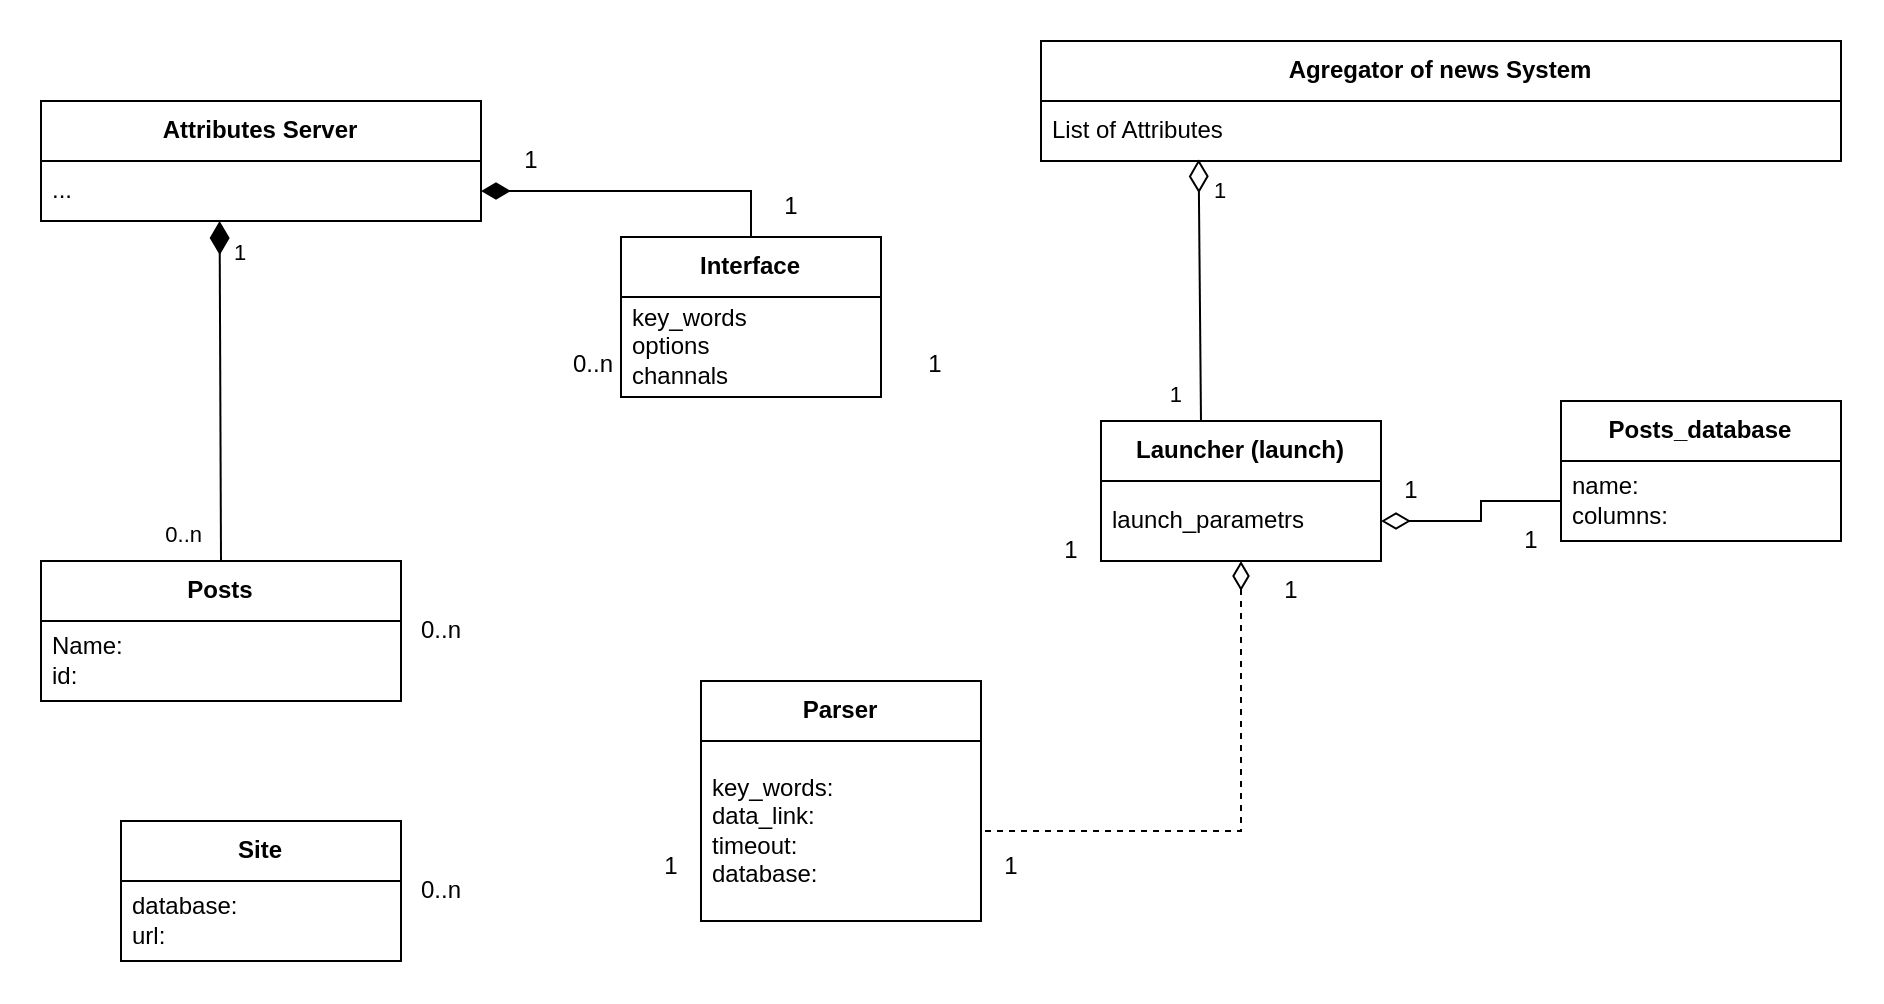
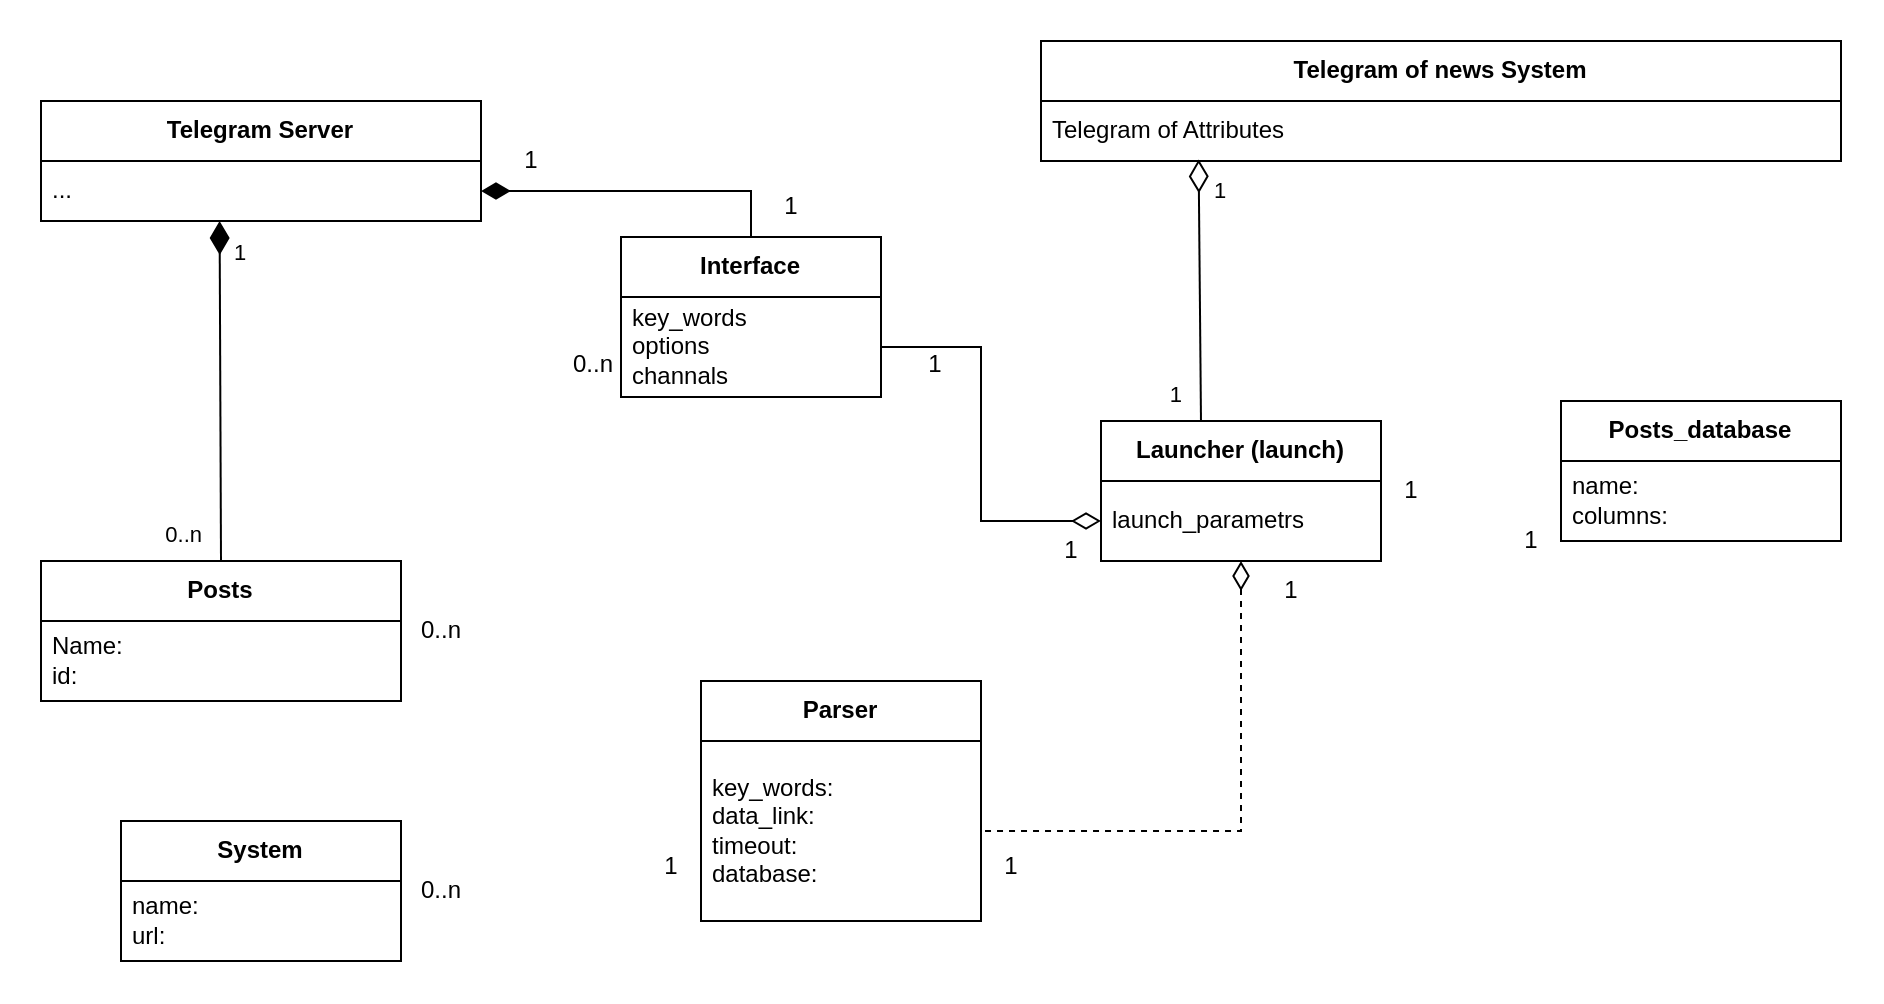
(1441, 71) -> (1441, 71)
(261, 131) -> (261, 131)
(1161, 131) -> (1188, 131)
none -> (981, 432)
(1481, 509) -> none
(261, 851) -> (261, 851)
(190, 921) -> (163, 921)
